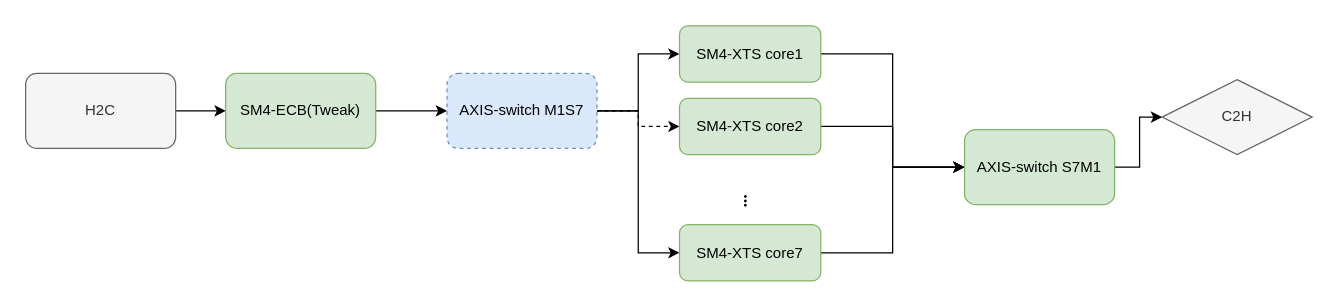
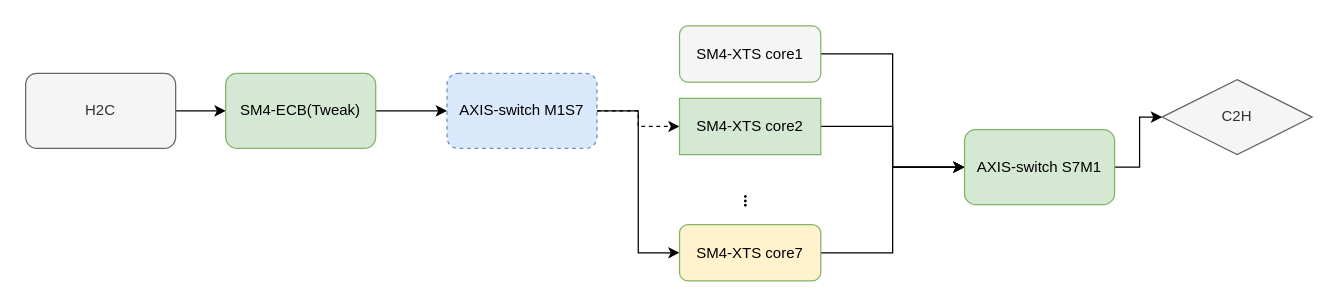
(750, 54) -> (750, 54)
(638, 64) -> none
(750, 126) -> (750, 126)
(750, 253) -> (750, 253)
